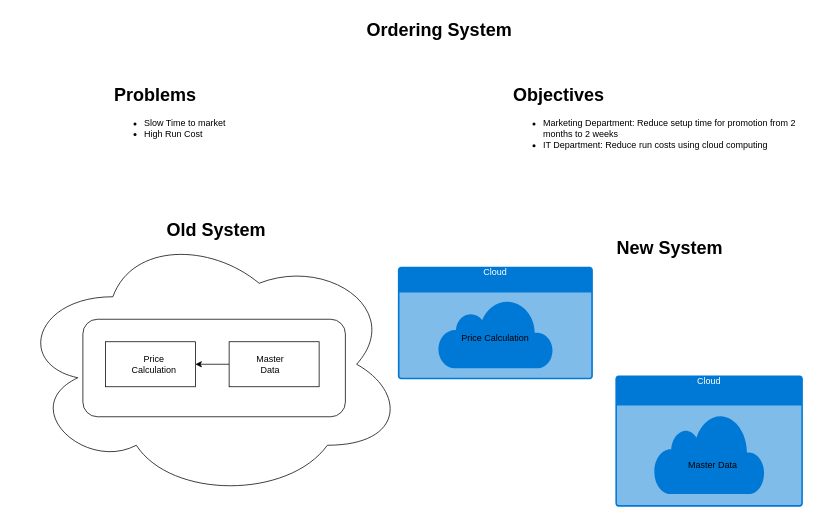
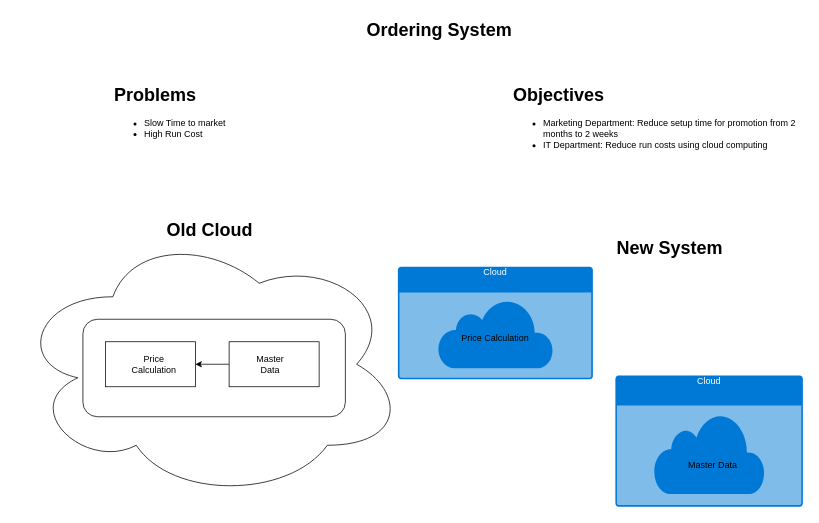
(190, 225) -> (186, 225)
